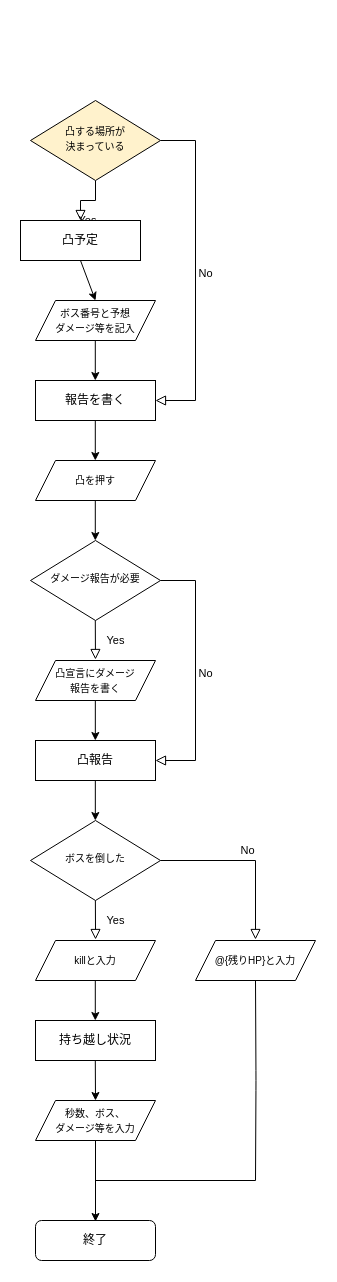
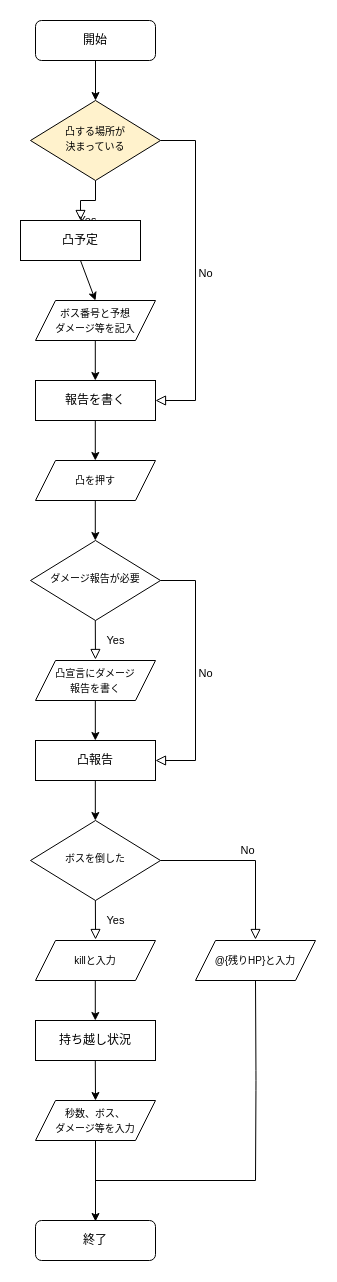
none -> (96, 41)
none -> (96, 77)
